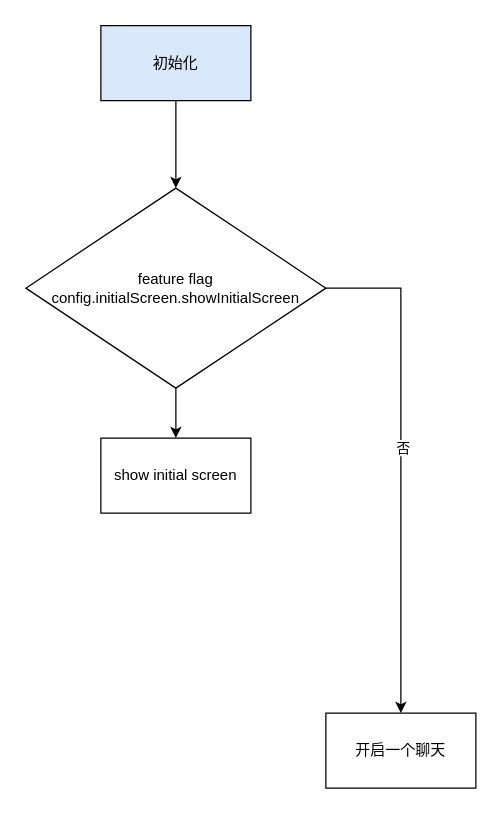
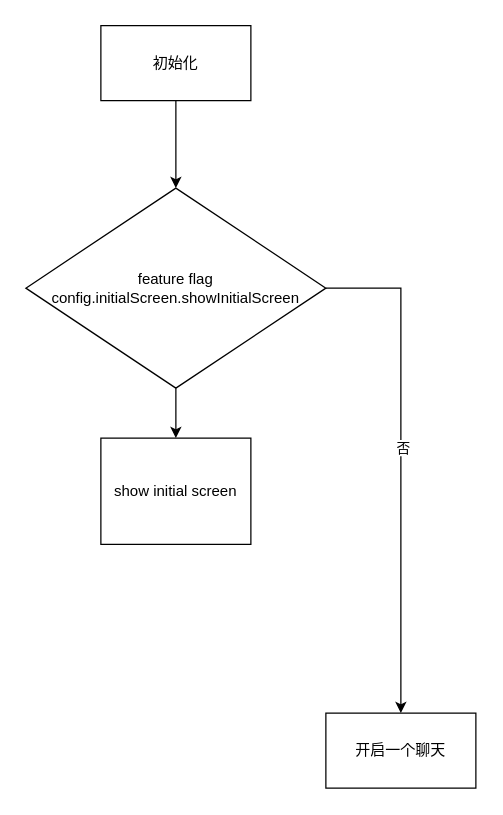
(176, 63) -> (176, 63)
(176, 476) -> (176, 491)
